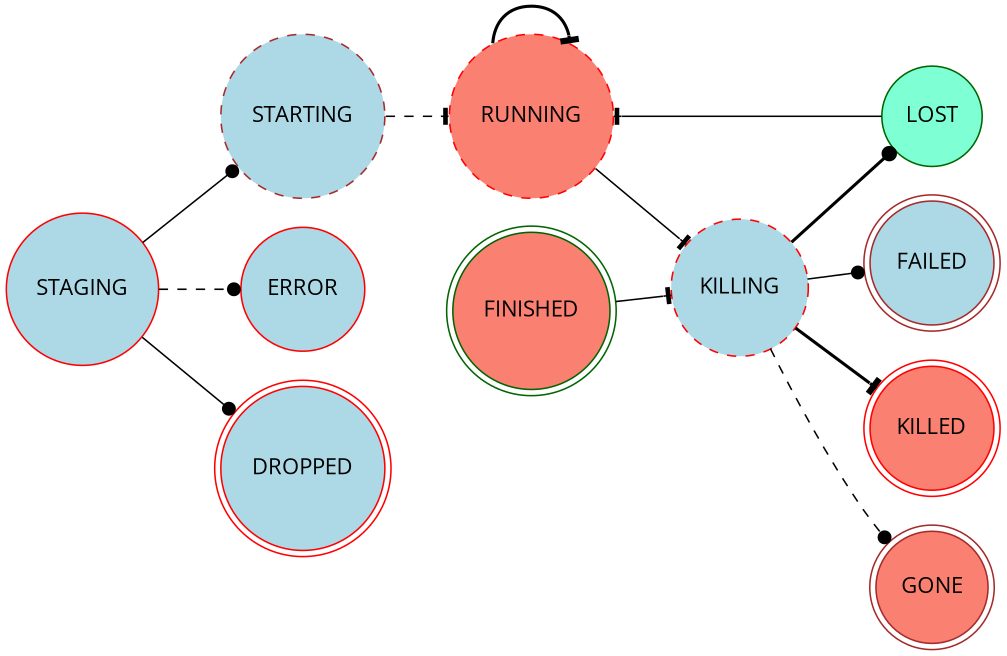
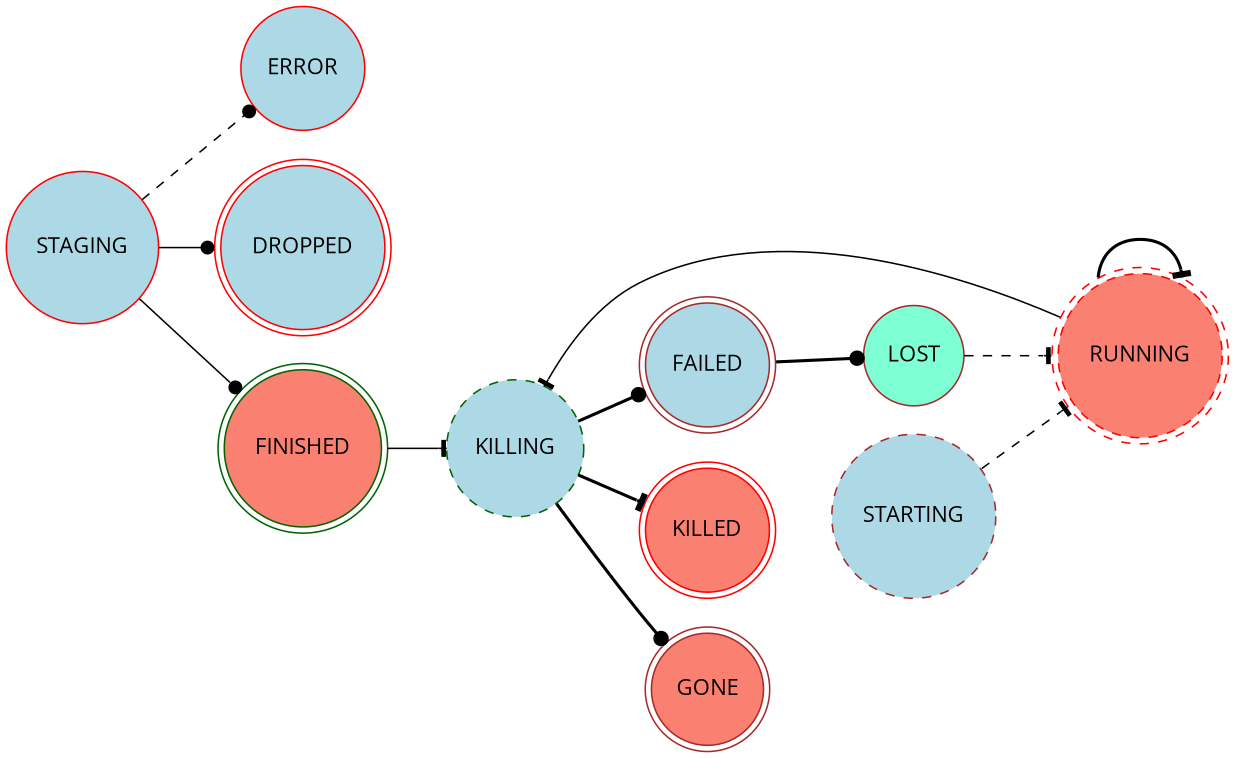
(531, 116) -> (1140, 356)
(752, 116) -> (1004, 356)
(932, 116) -> (914, 356)
(838, 200) -> (813, 360)
(185, 209) -> (185, 341)
(829, 276) -> (605, 409)
(740, 288) -> (515, 448)
(821, 443) -> (606, 569)
